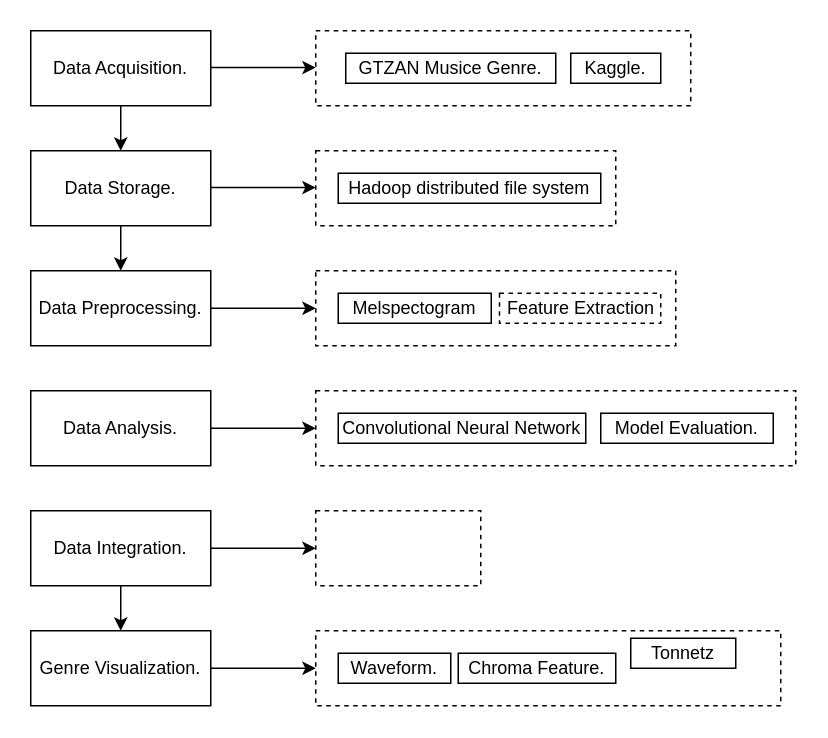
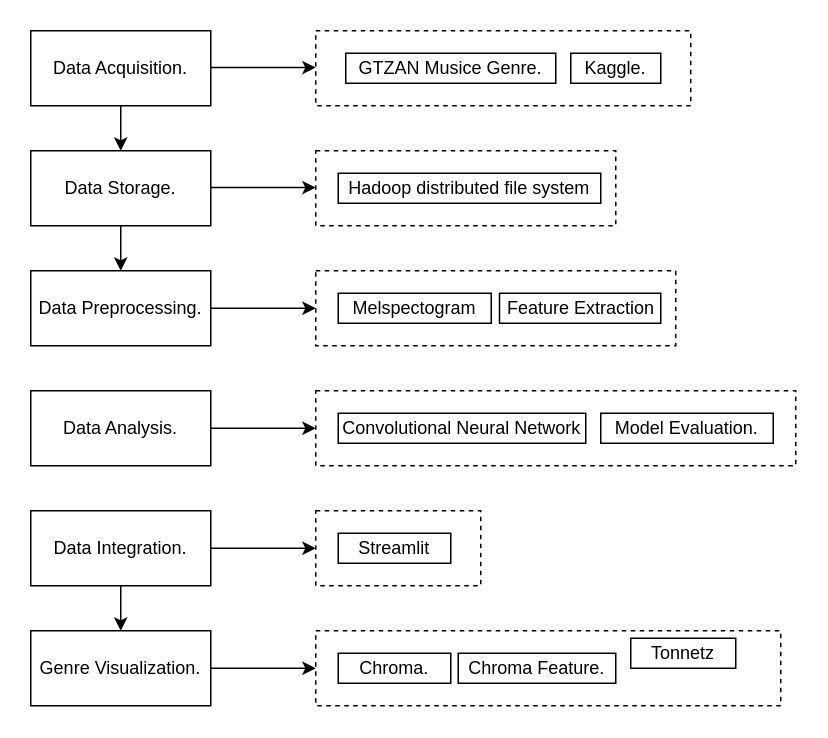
(580, 308) -> (580, 308)
none -> (395, 548)
(395, 668) -> (395, 668)
